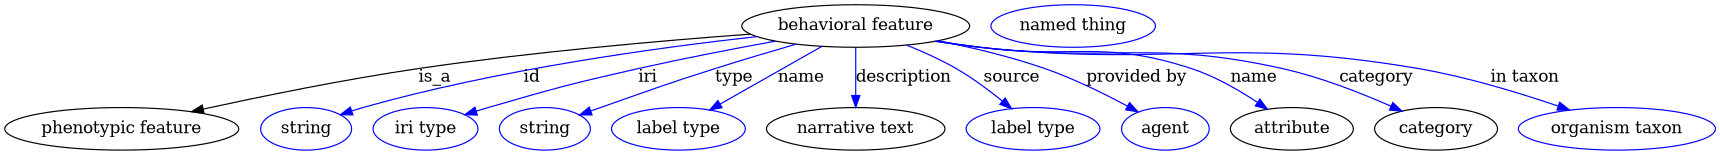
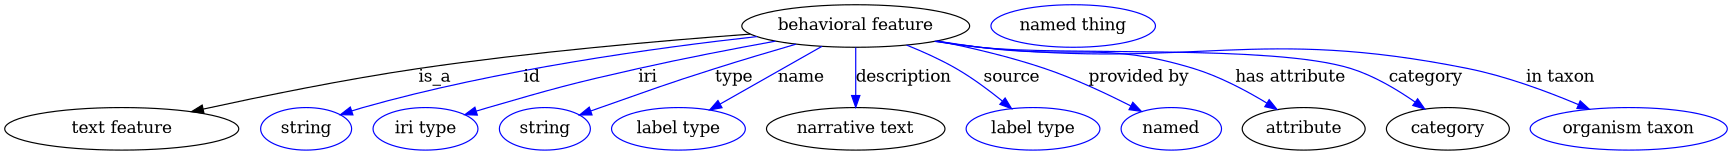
(1254, 77) -> (1291, 77)
(122, 129) -> (122, 129)
(1165, 129) -> (1171, 129)
